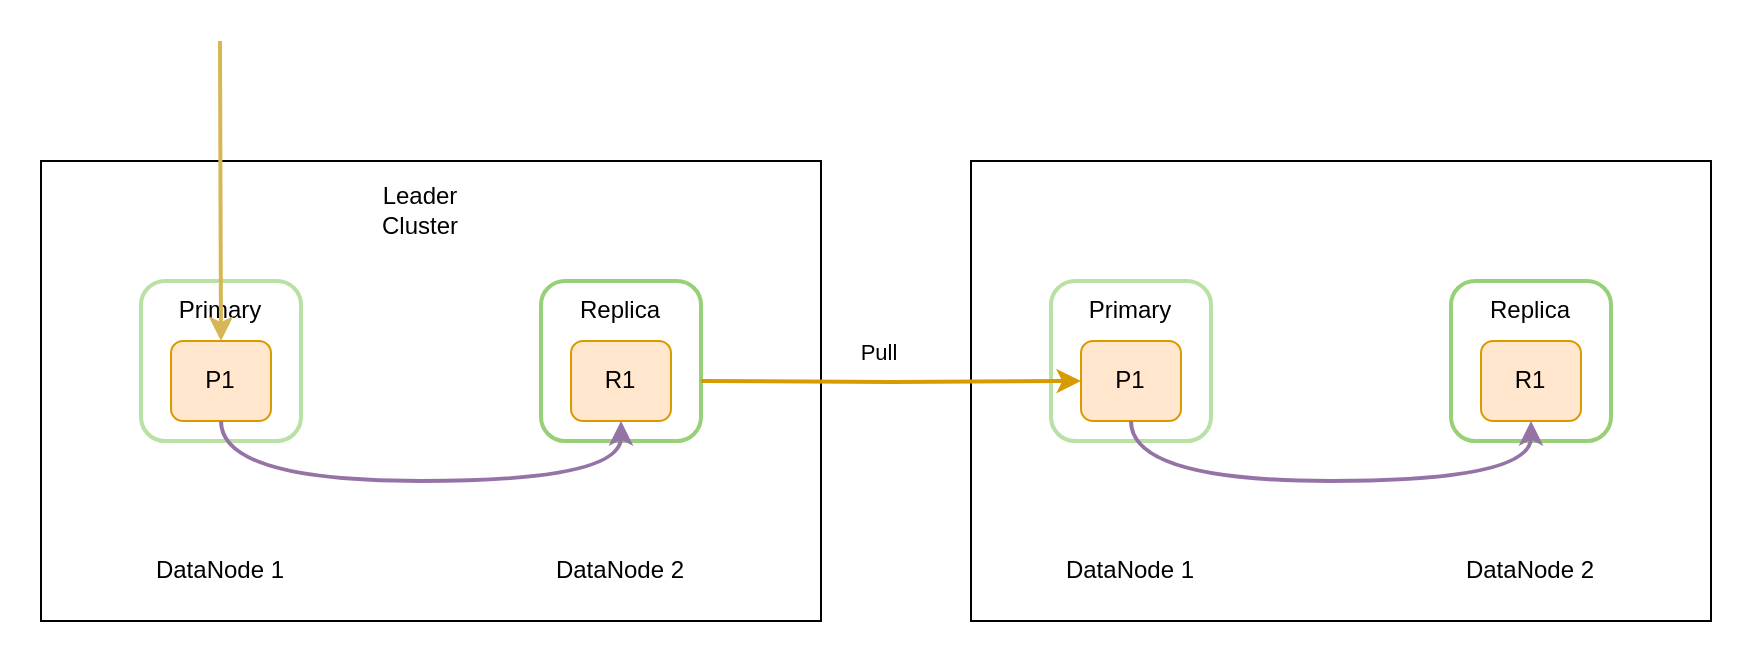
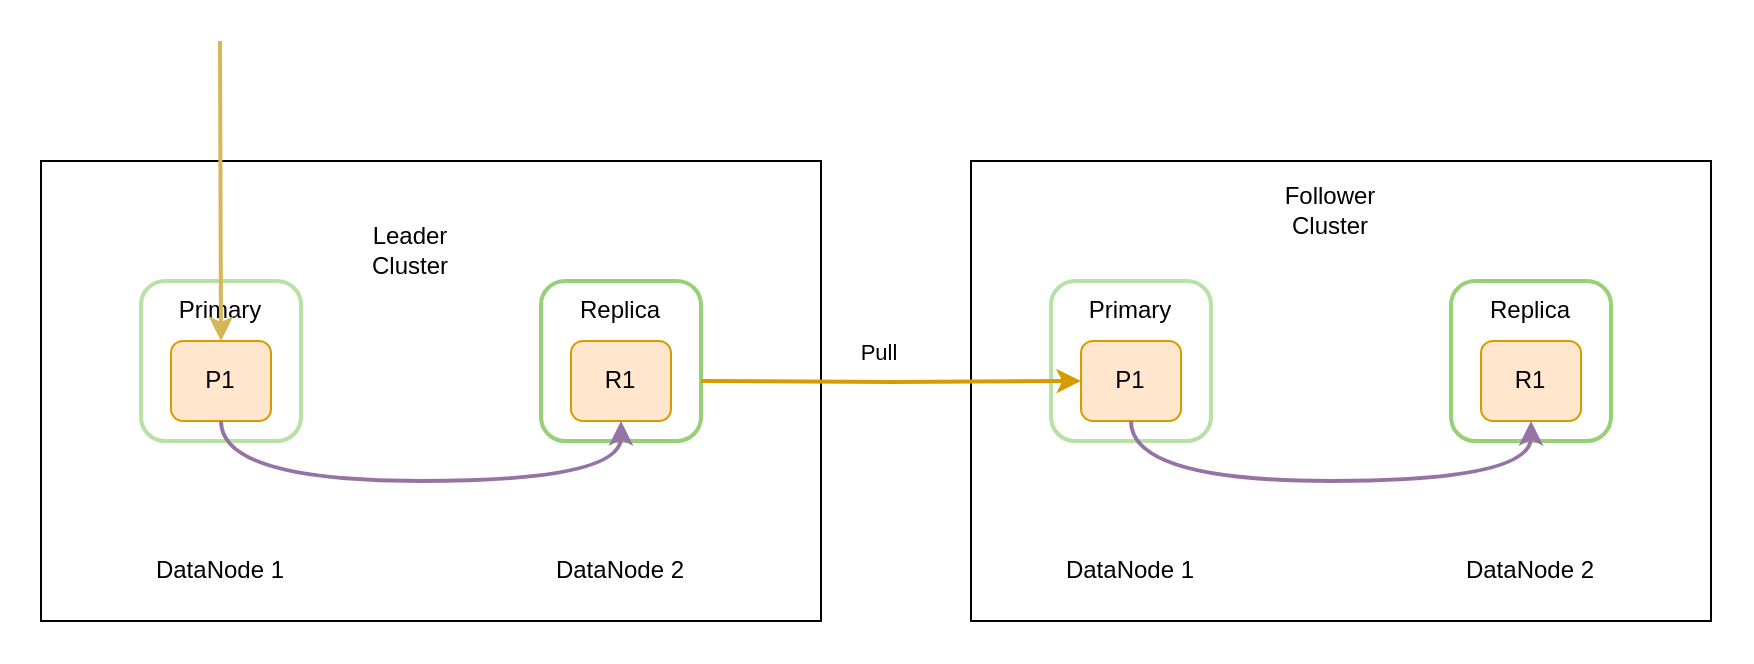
(421, 211) -> (411, 251)
none -> (1331, 211)
